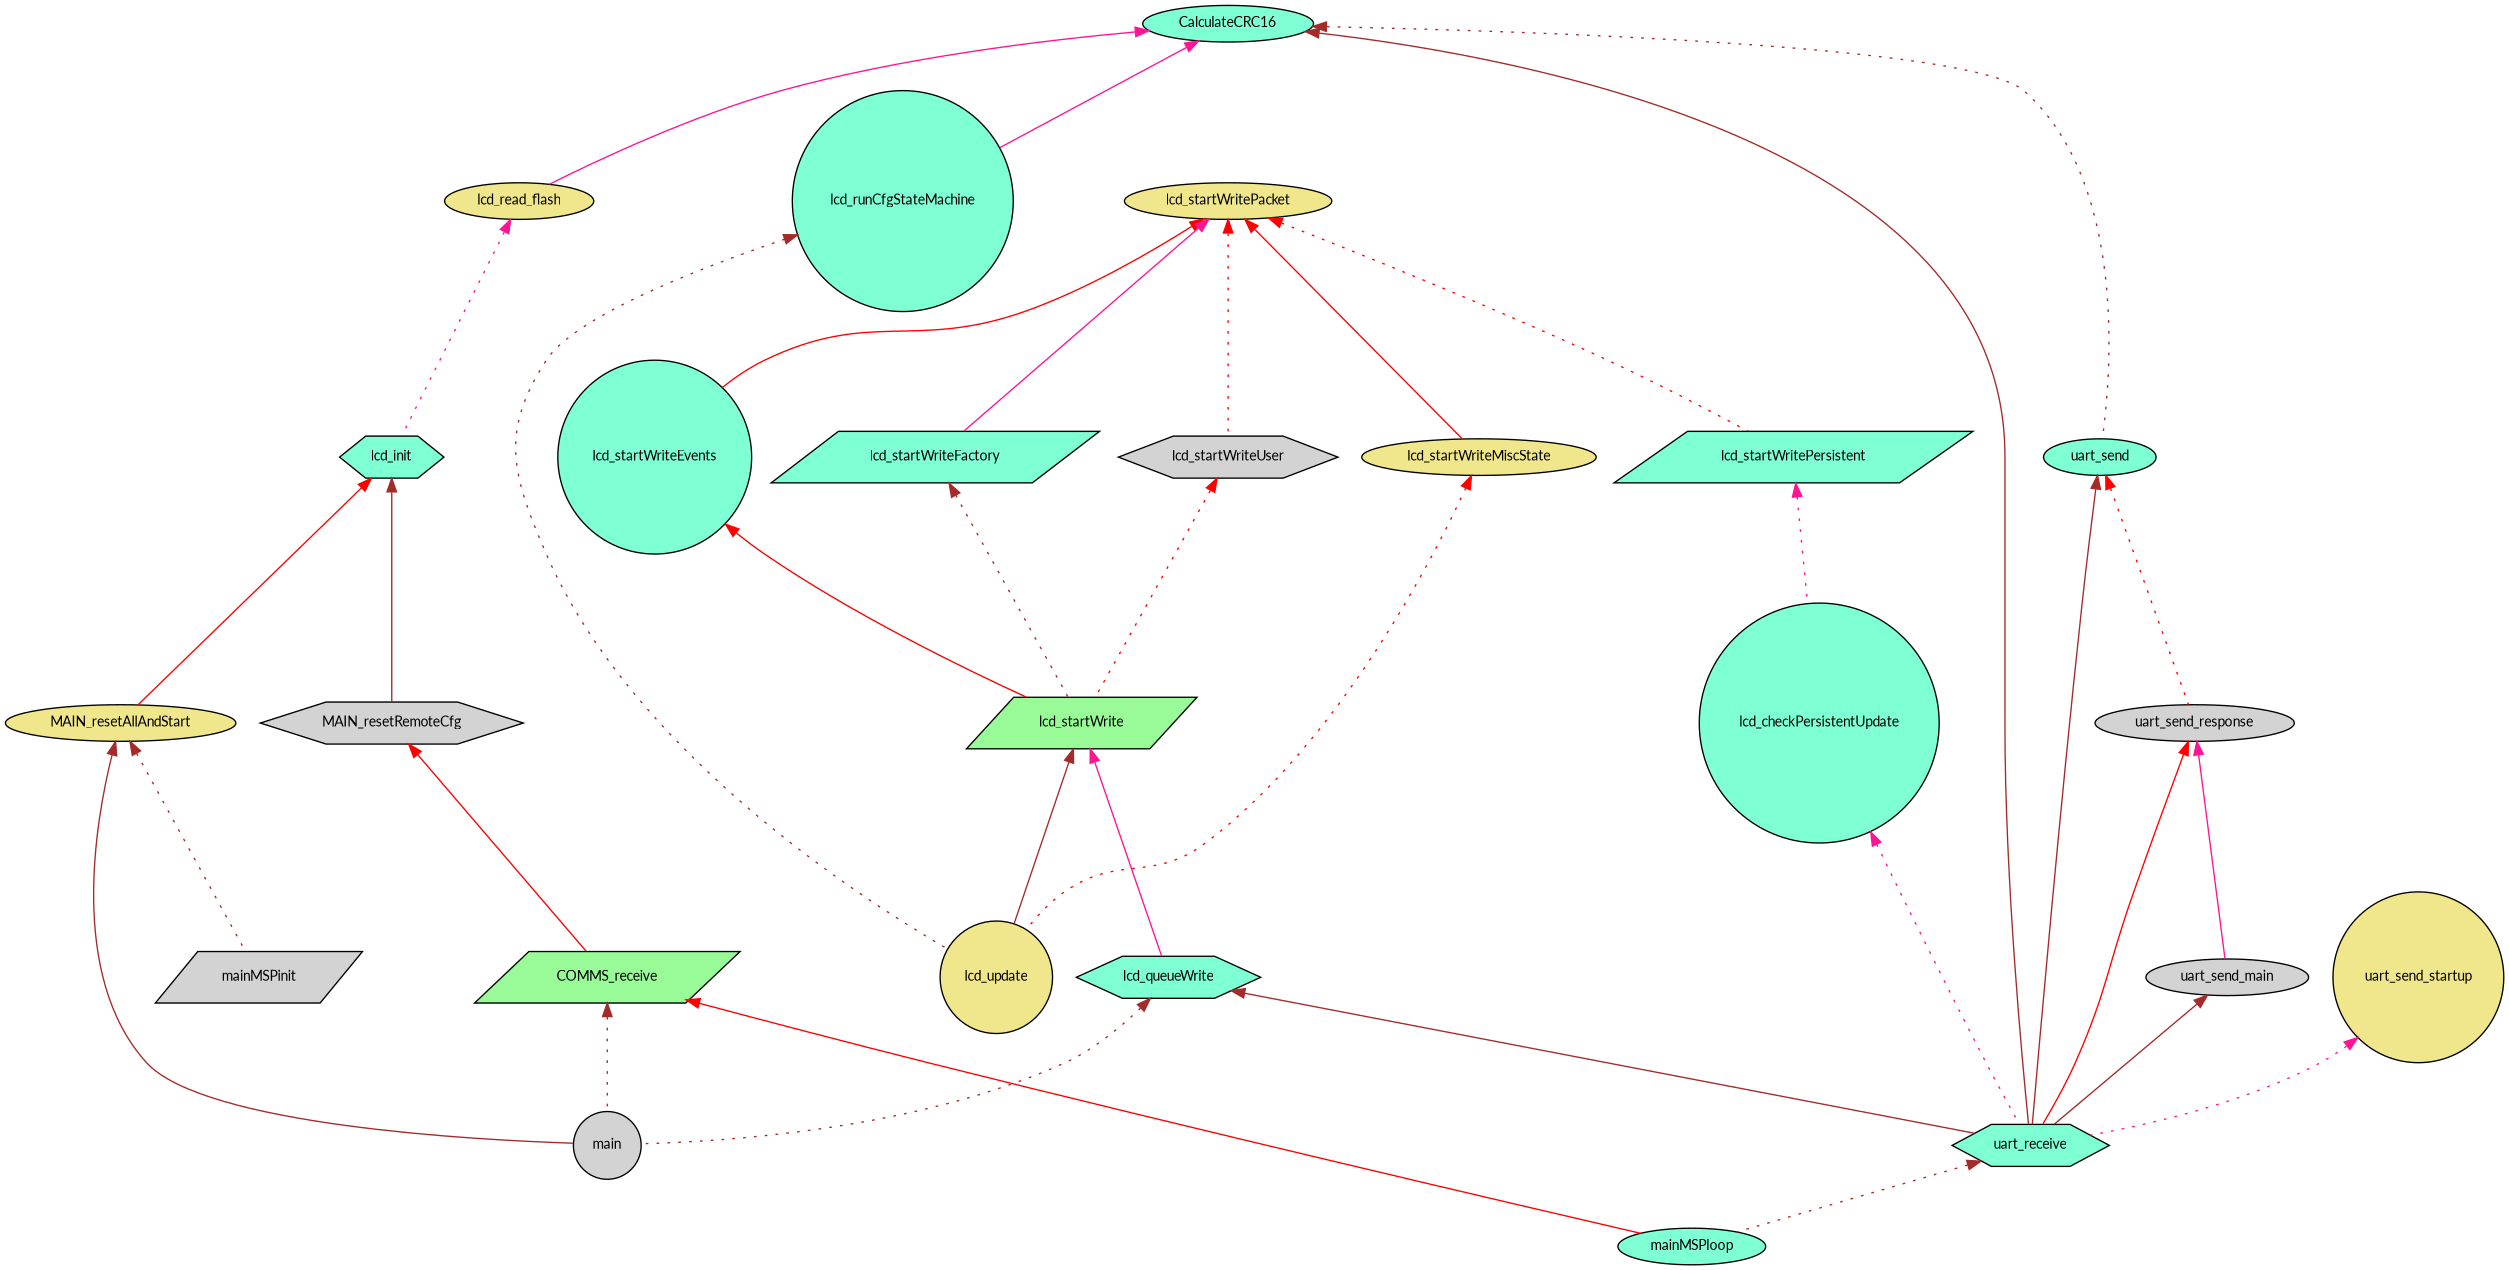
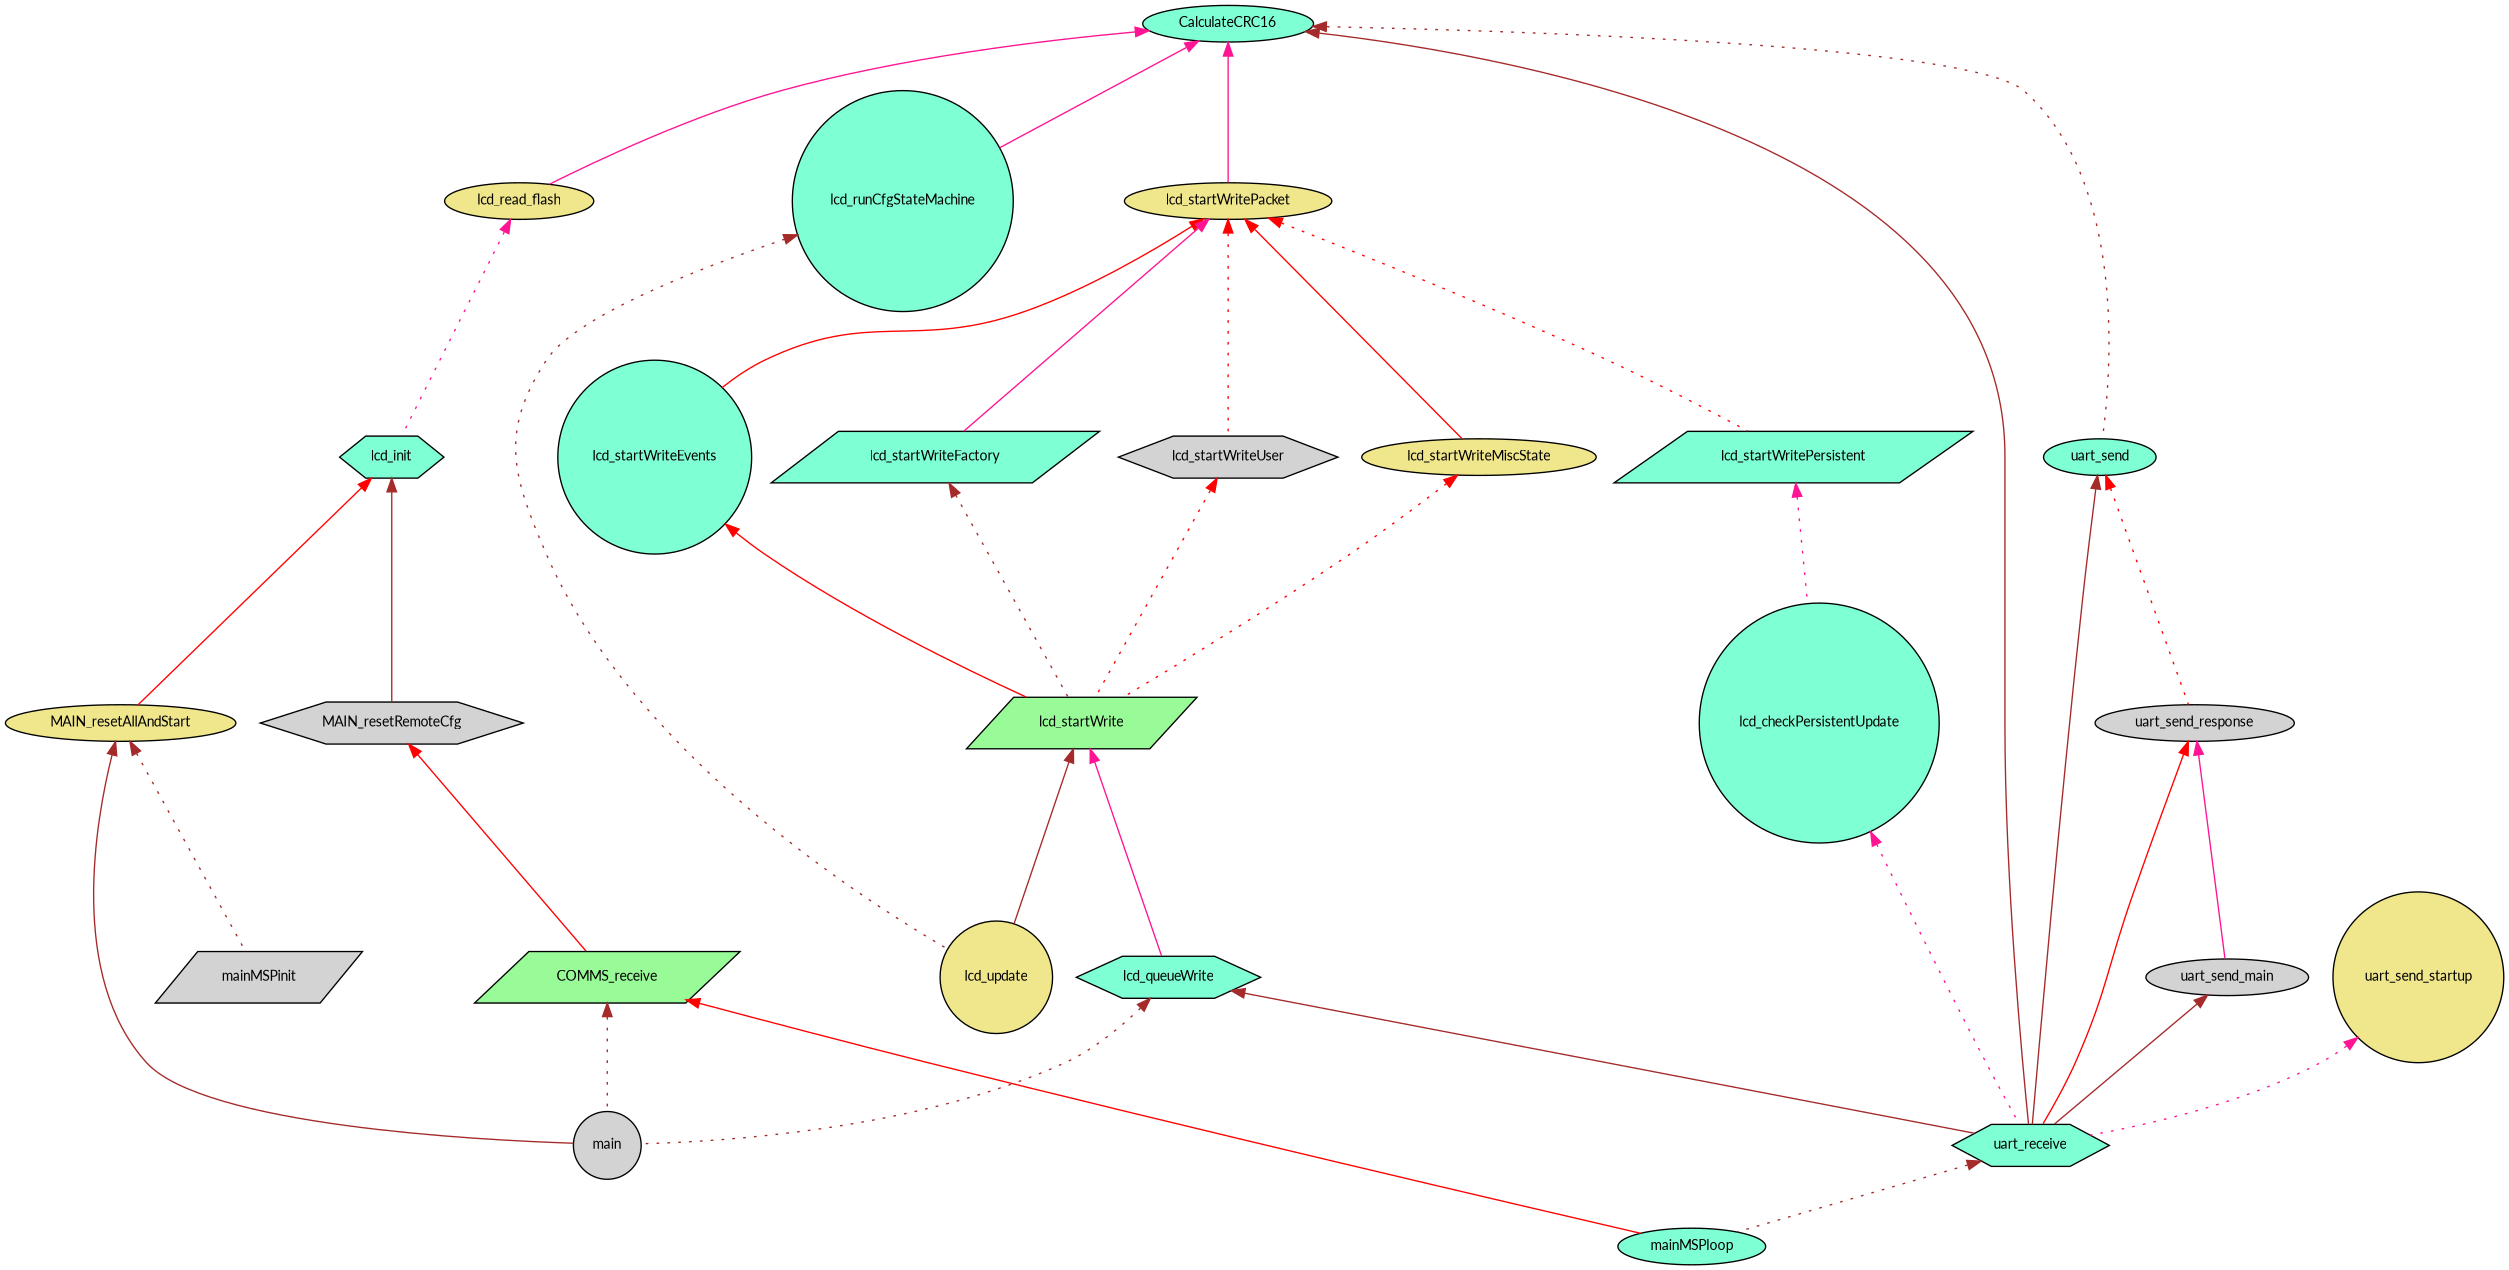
none -> (1228, 119)
(1292, 761) -> (1288, 595)
